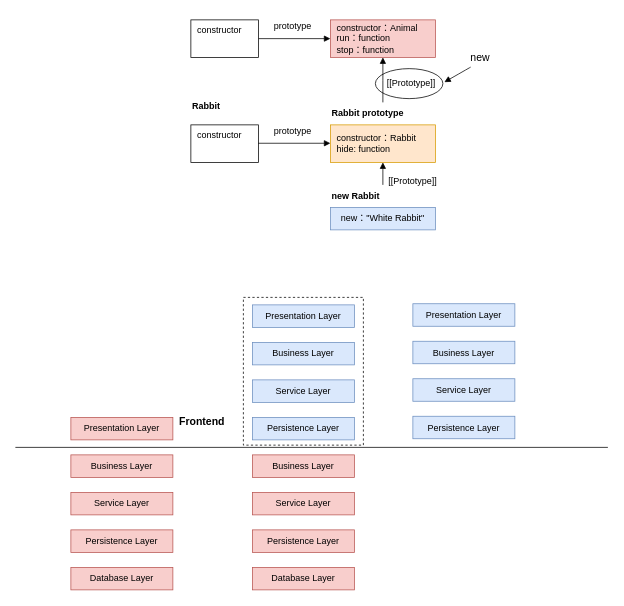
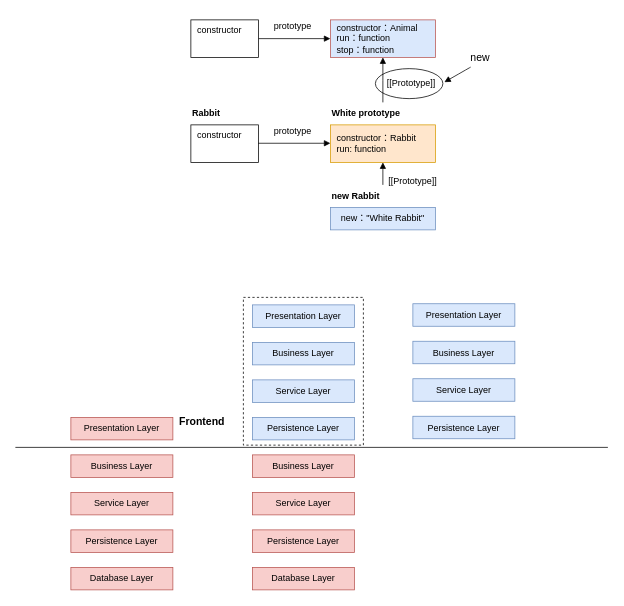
(383, 39) -> (383, 39)
(225, 106) -> (225, 114)
(370, 114) -> (367, 114)
(378, 144) -> (378, 144)
